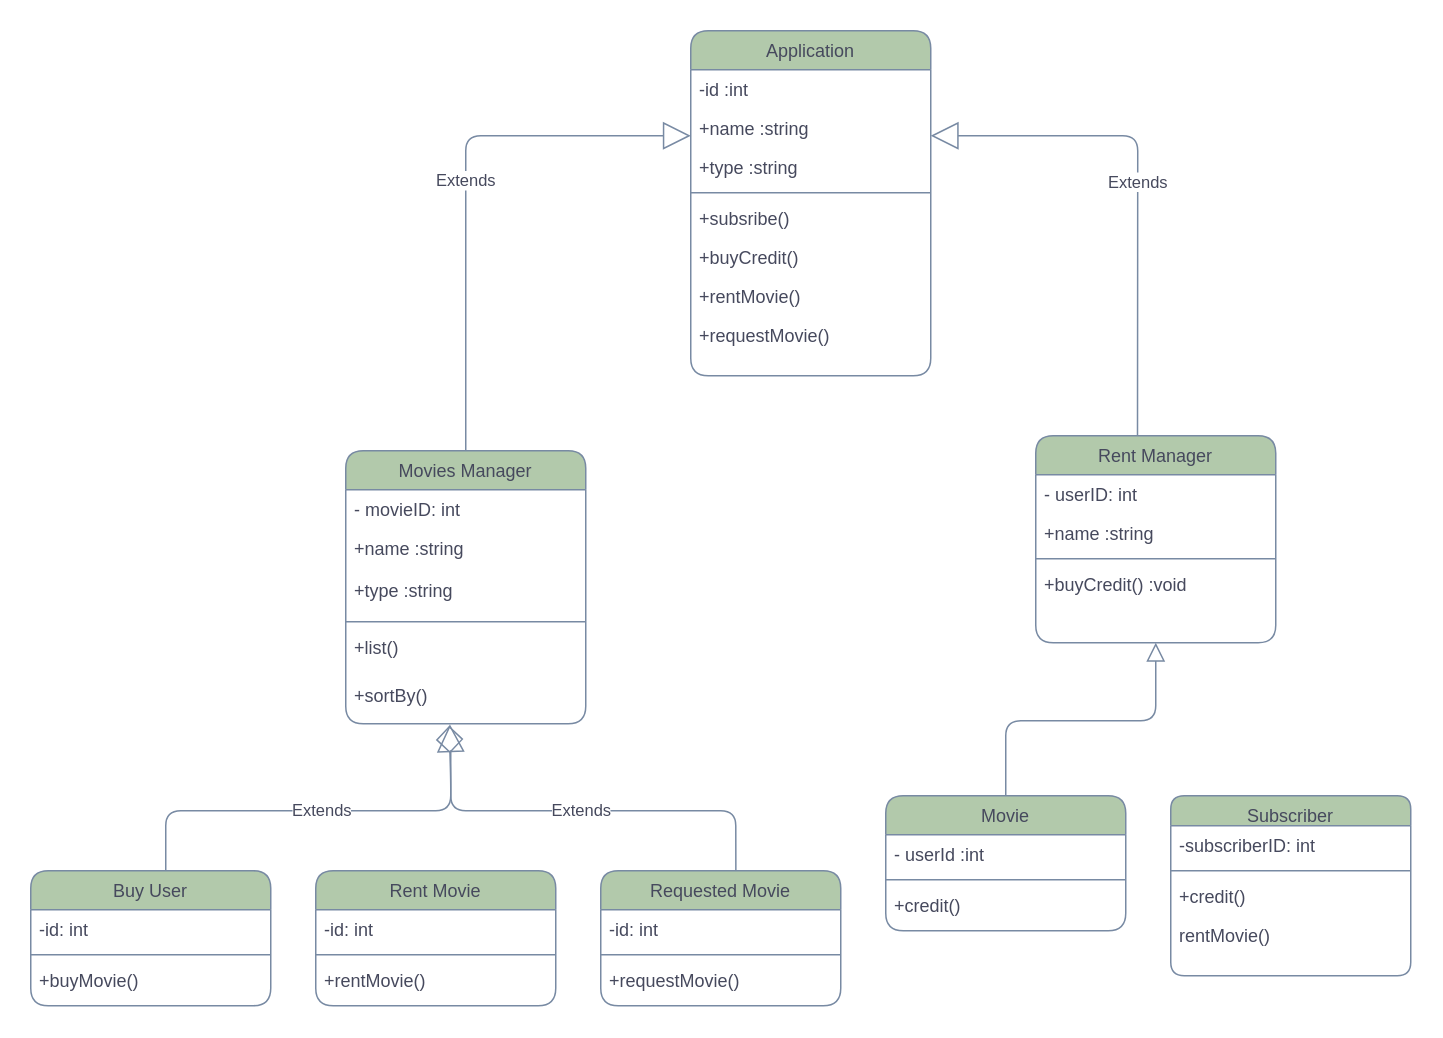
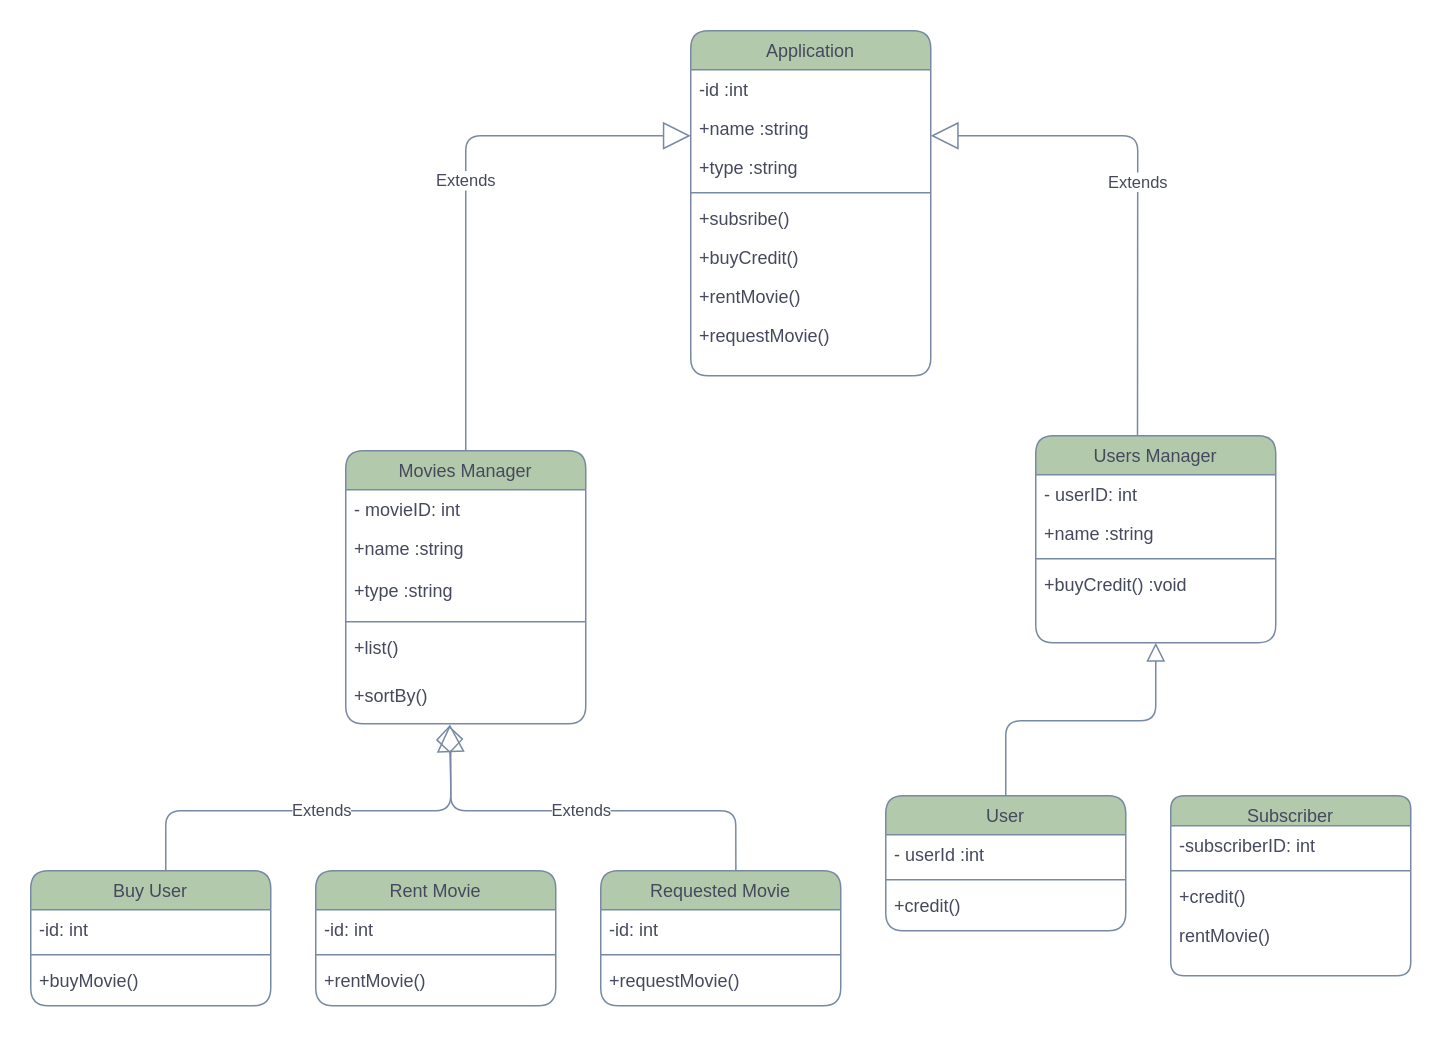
(1155, 456) -> (1155, 456)
(1005, 816) -> (1005, 816)
